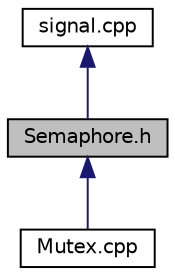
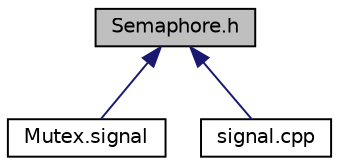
(88, 93) -> (227, 90)
(88, 248) -> (87, 138)
